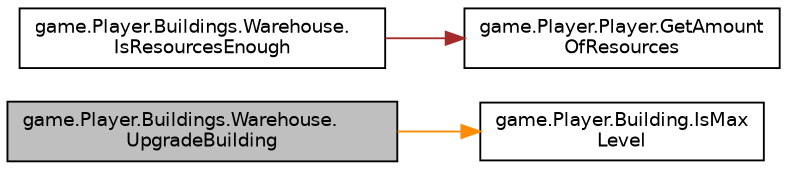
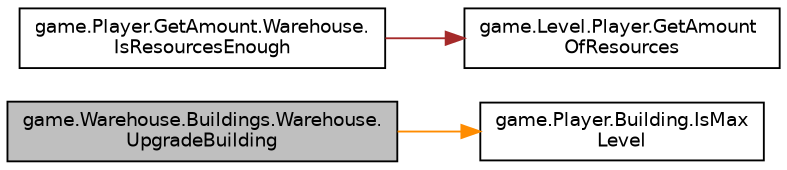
(202, 38) -> (202, 38)
(622, 38) -> (622, 38)
(202, 132) -> (202, 132)
